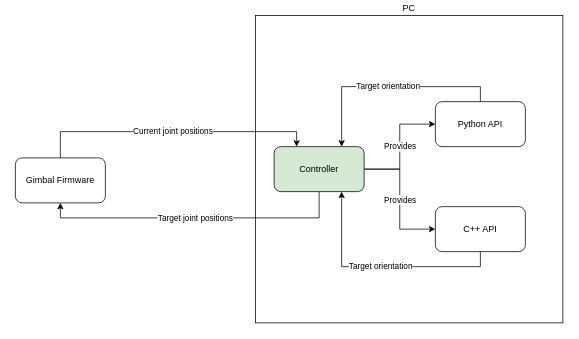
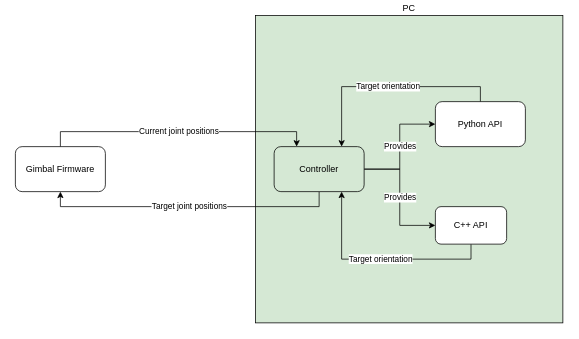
(409, 169) -> (409, 169)
(60, 180) -> (60, 169)
(480, 229) -> (471, 225)
